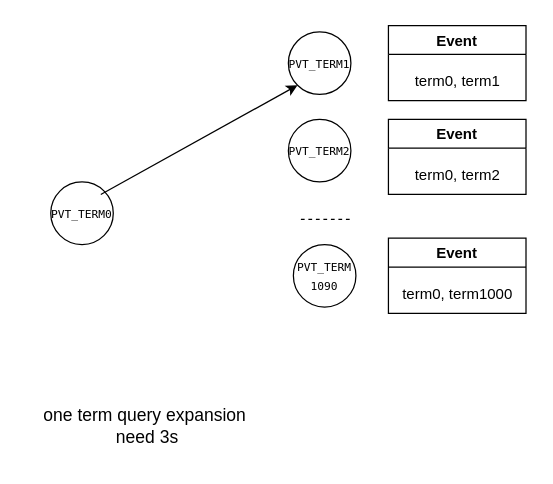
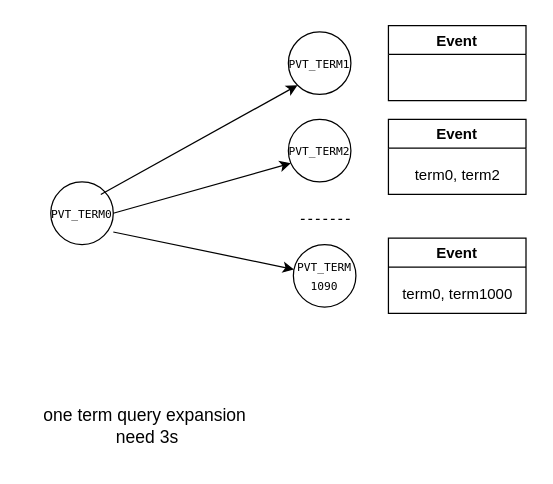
(457, 82) -> none
none -> (198, 189)
none -> (200, 250)
